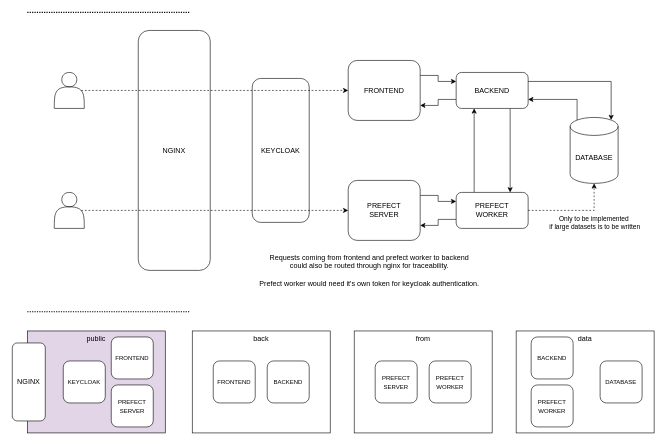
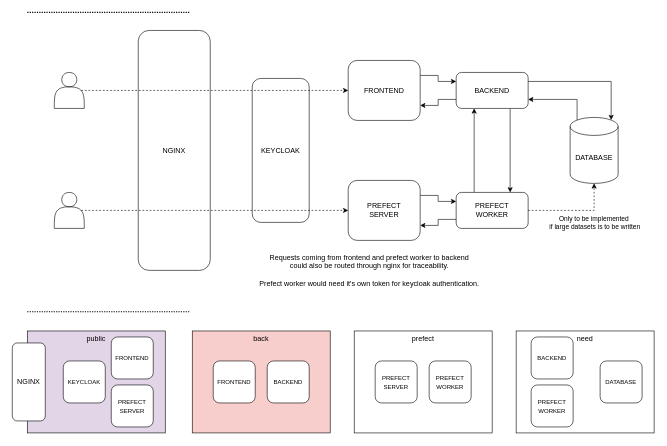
(423, 339) -> (423, 339)
(585, 339) -> (585, 339)
(261, 382) -> (261, 382)
